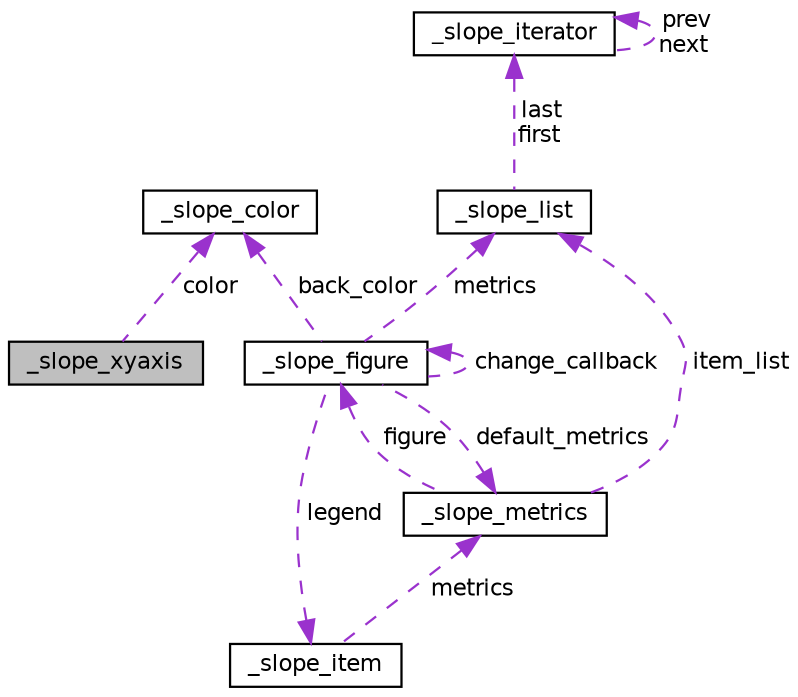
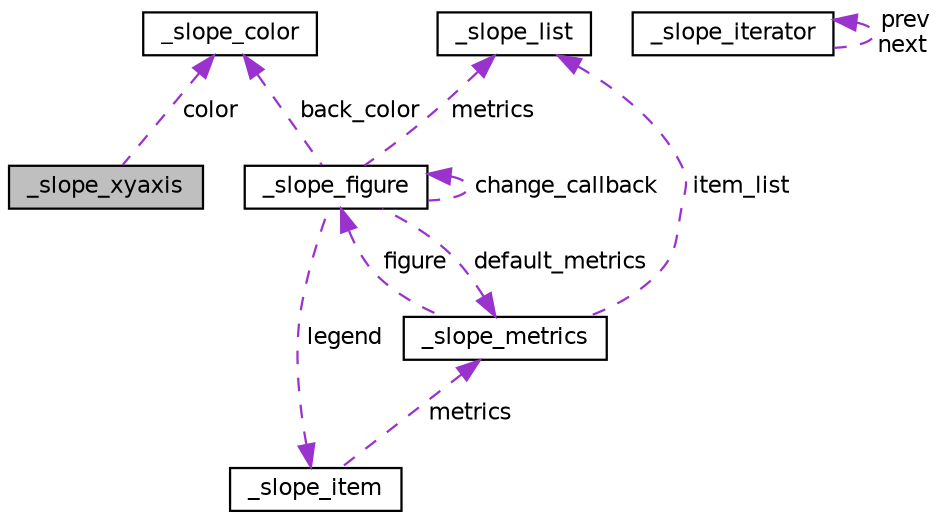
(514, 134) -> none
